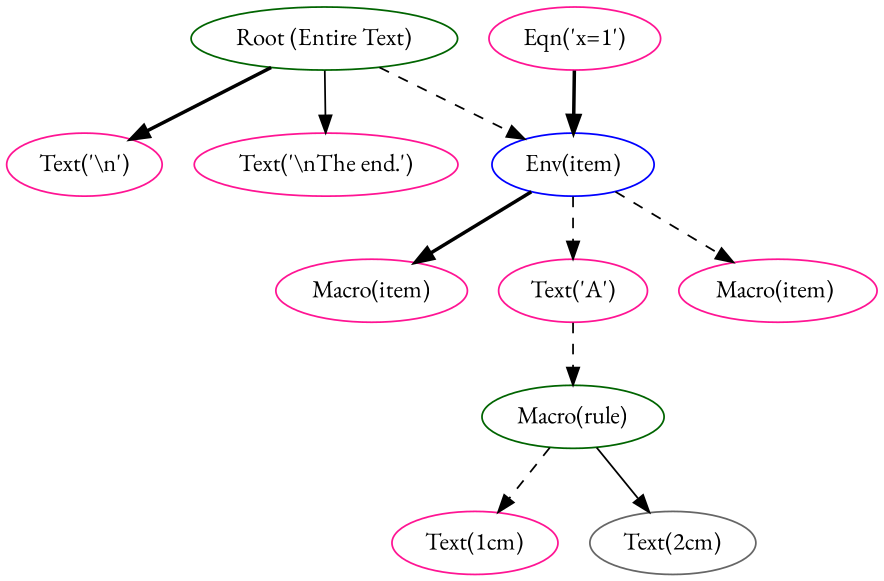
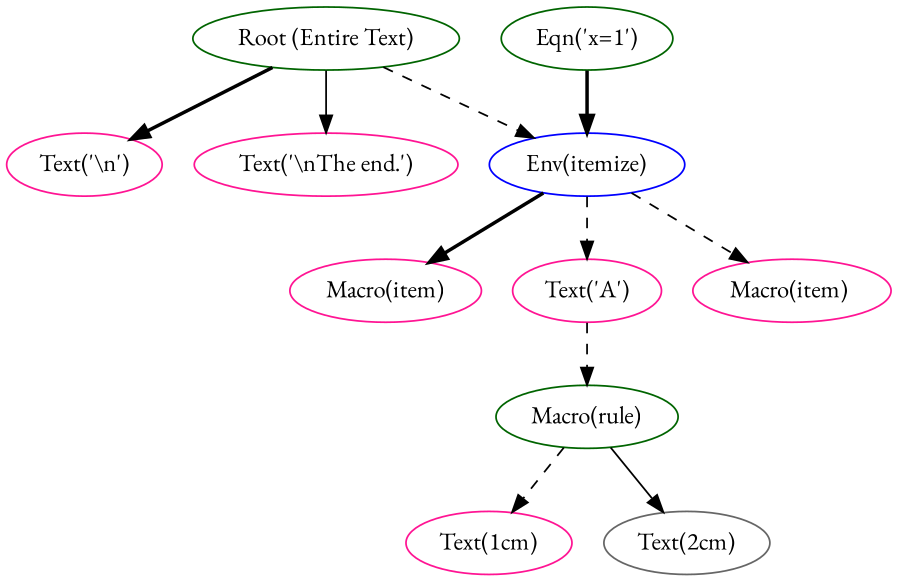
(575, 39) -> (587, 39)
(573, 165) -> (587, 165)
